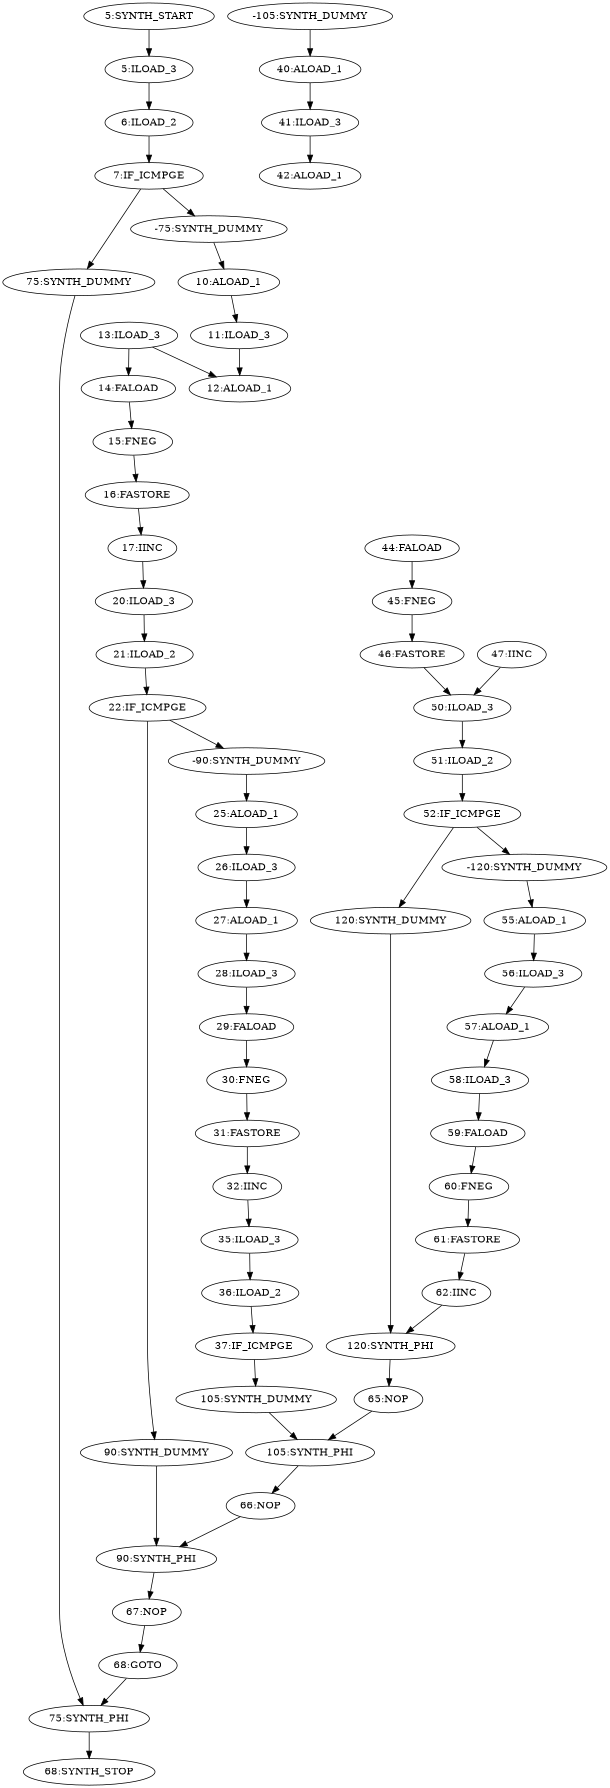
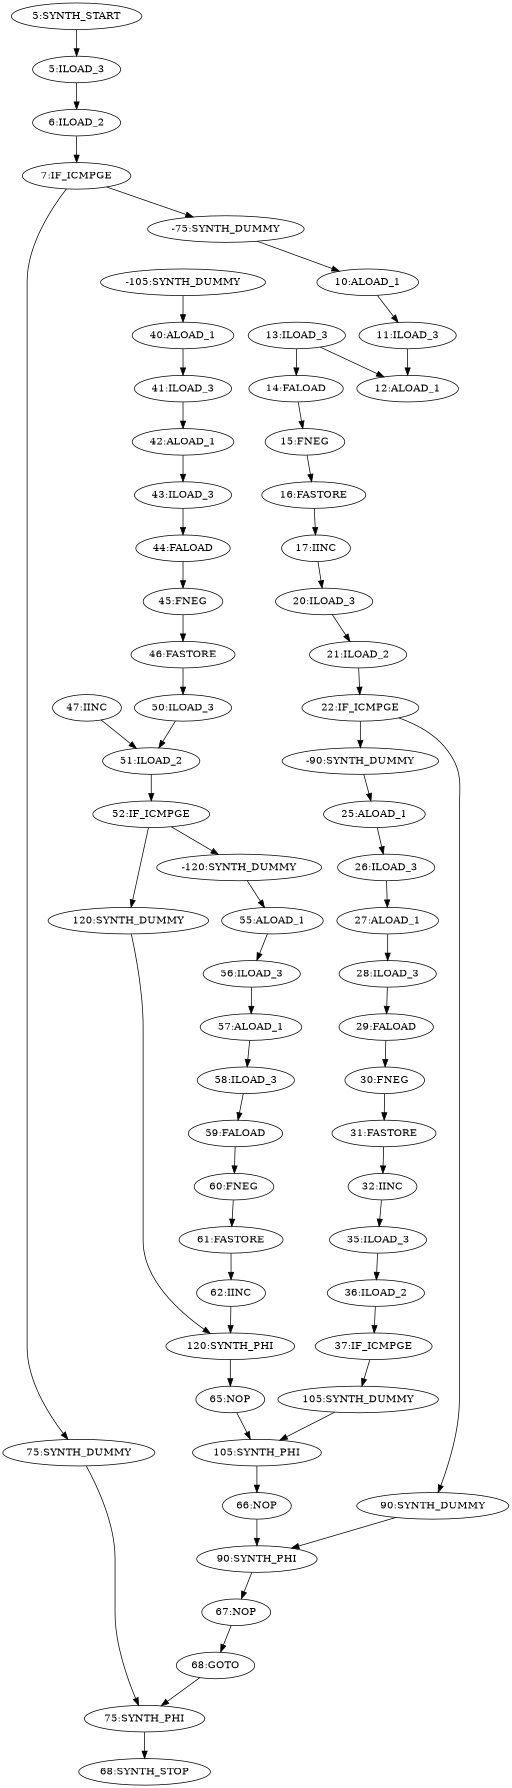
none -> (183, 495)
(490, 678) -> (116, 732)
